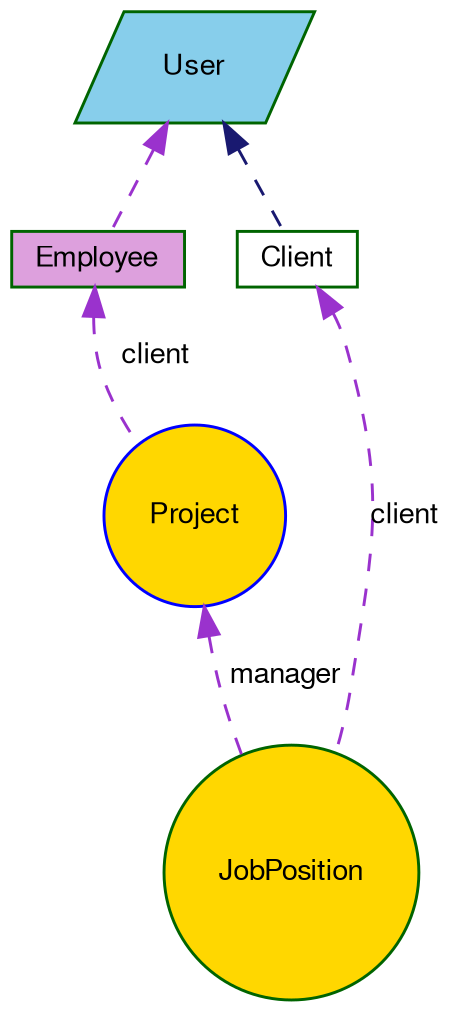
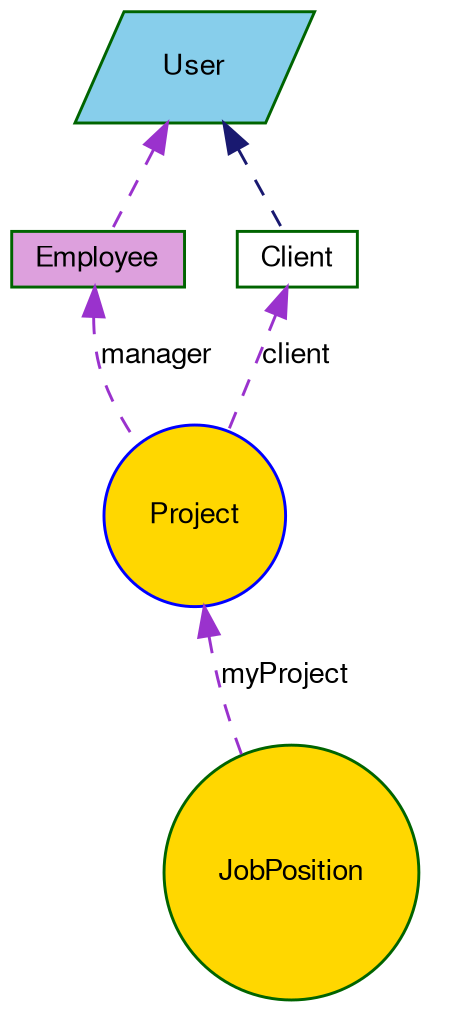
(157, 356) -> (157, 356)
(372, 532) -> (252, 373)
(286, 676) -> (286, 676)
